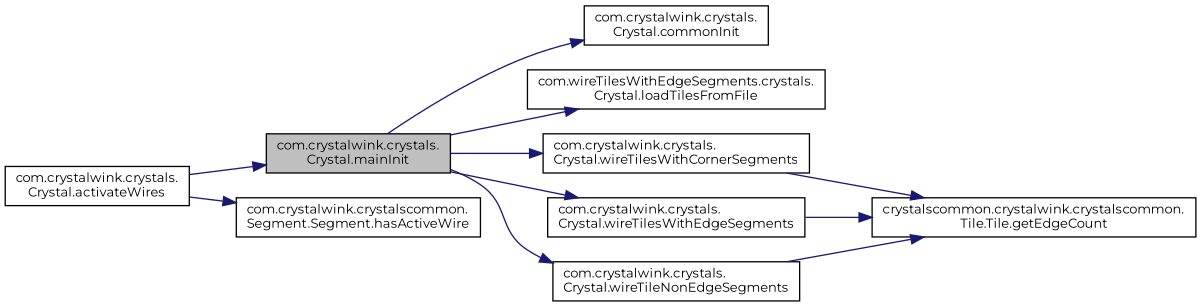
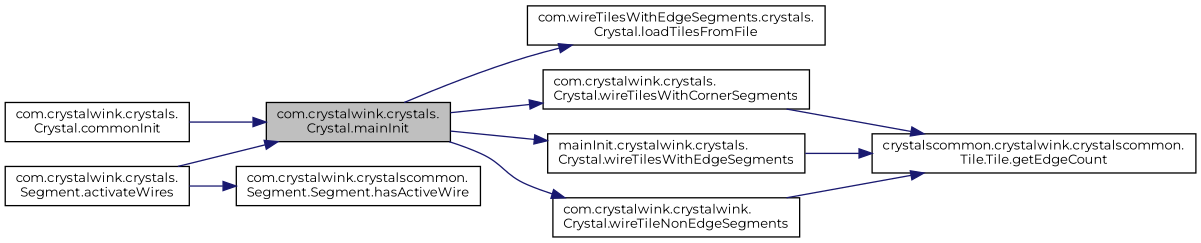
(475, 81) -> (221, 122)
(97, 186) -> (97, 186)
(676, 217) -> (676, 153)
(676, 281) -> (676, 217)
